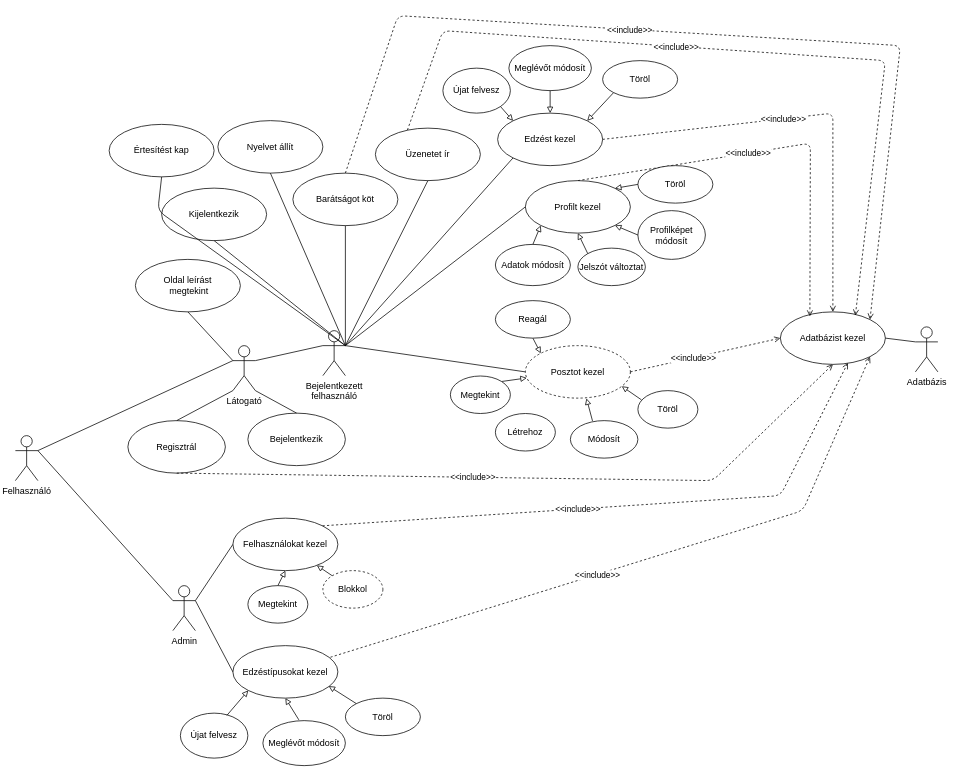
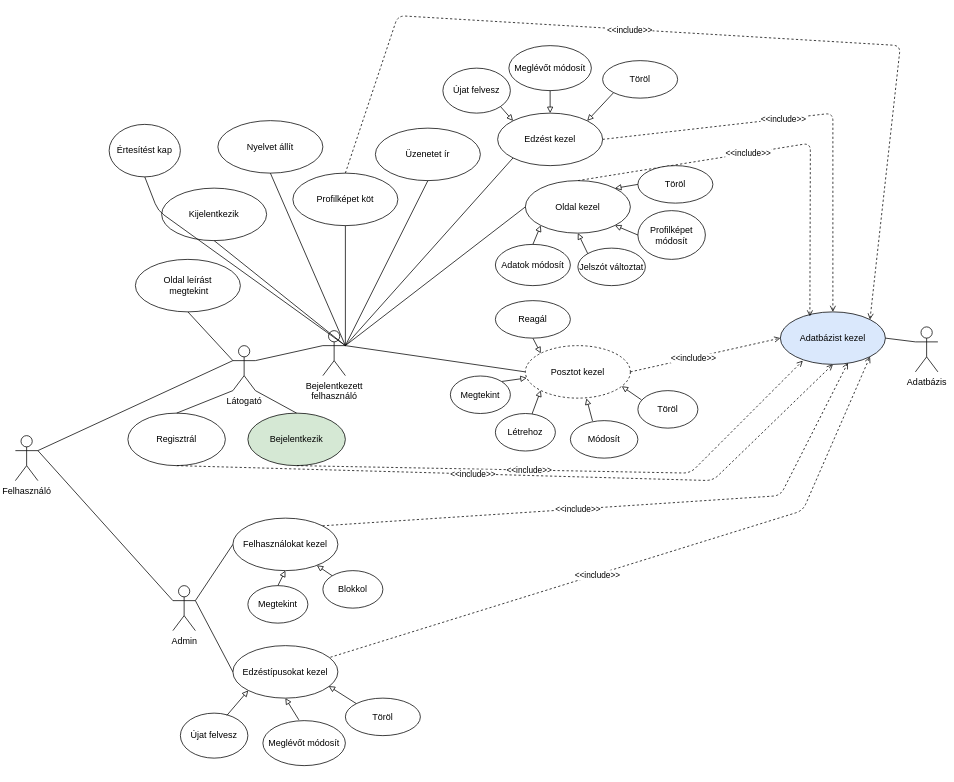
(738, 50) -> none
(162, 150) -> (145, 150)
(345, 199) -> (345, 199)
(578, 207) -> (578, 207)
(833, 338) -> (833, 338)
none -> (535, 405)
(297, 439) -> (297, 439)
(177, 447) -> (177, 439)
none -> (500, 469)
(353, 589) -> (353, 589)
